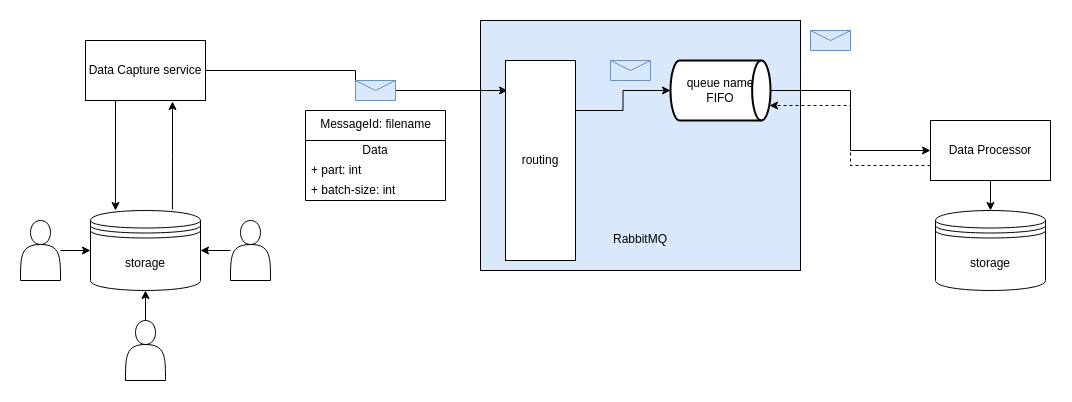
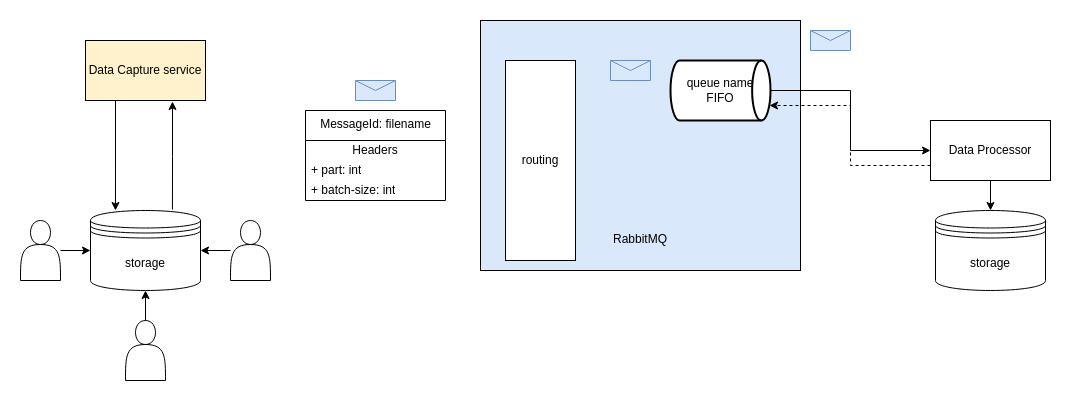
(146, 71) -> (146, 71)
(285, 71) -> none
(601, 111) -> none
(376, 151) -> (376, 151)
